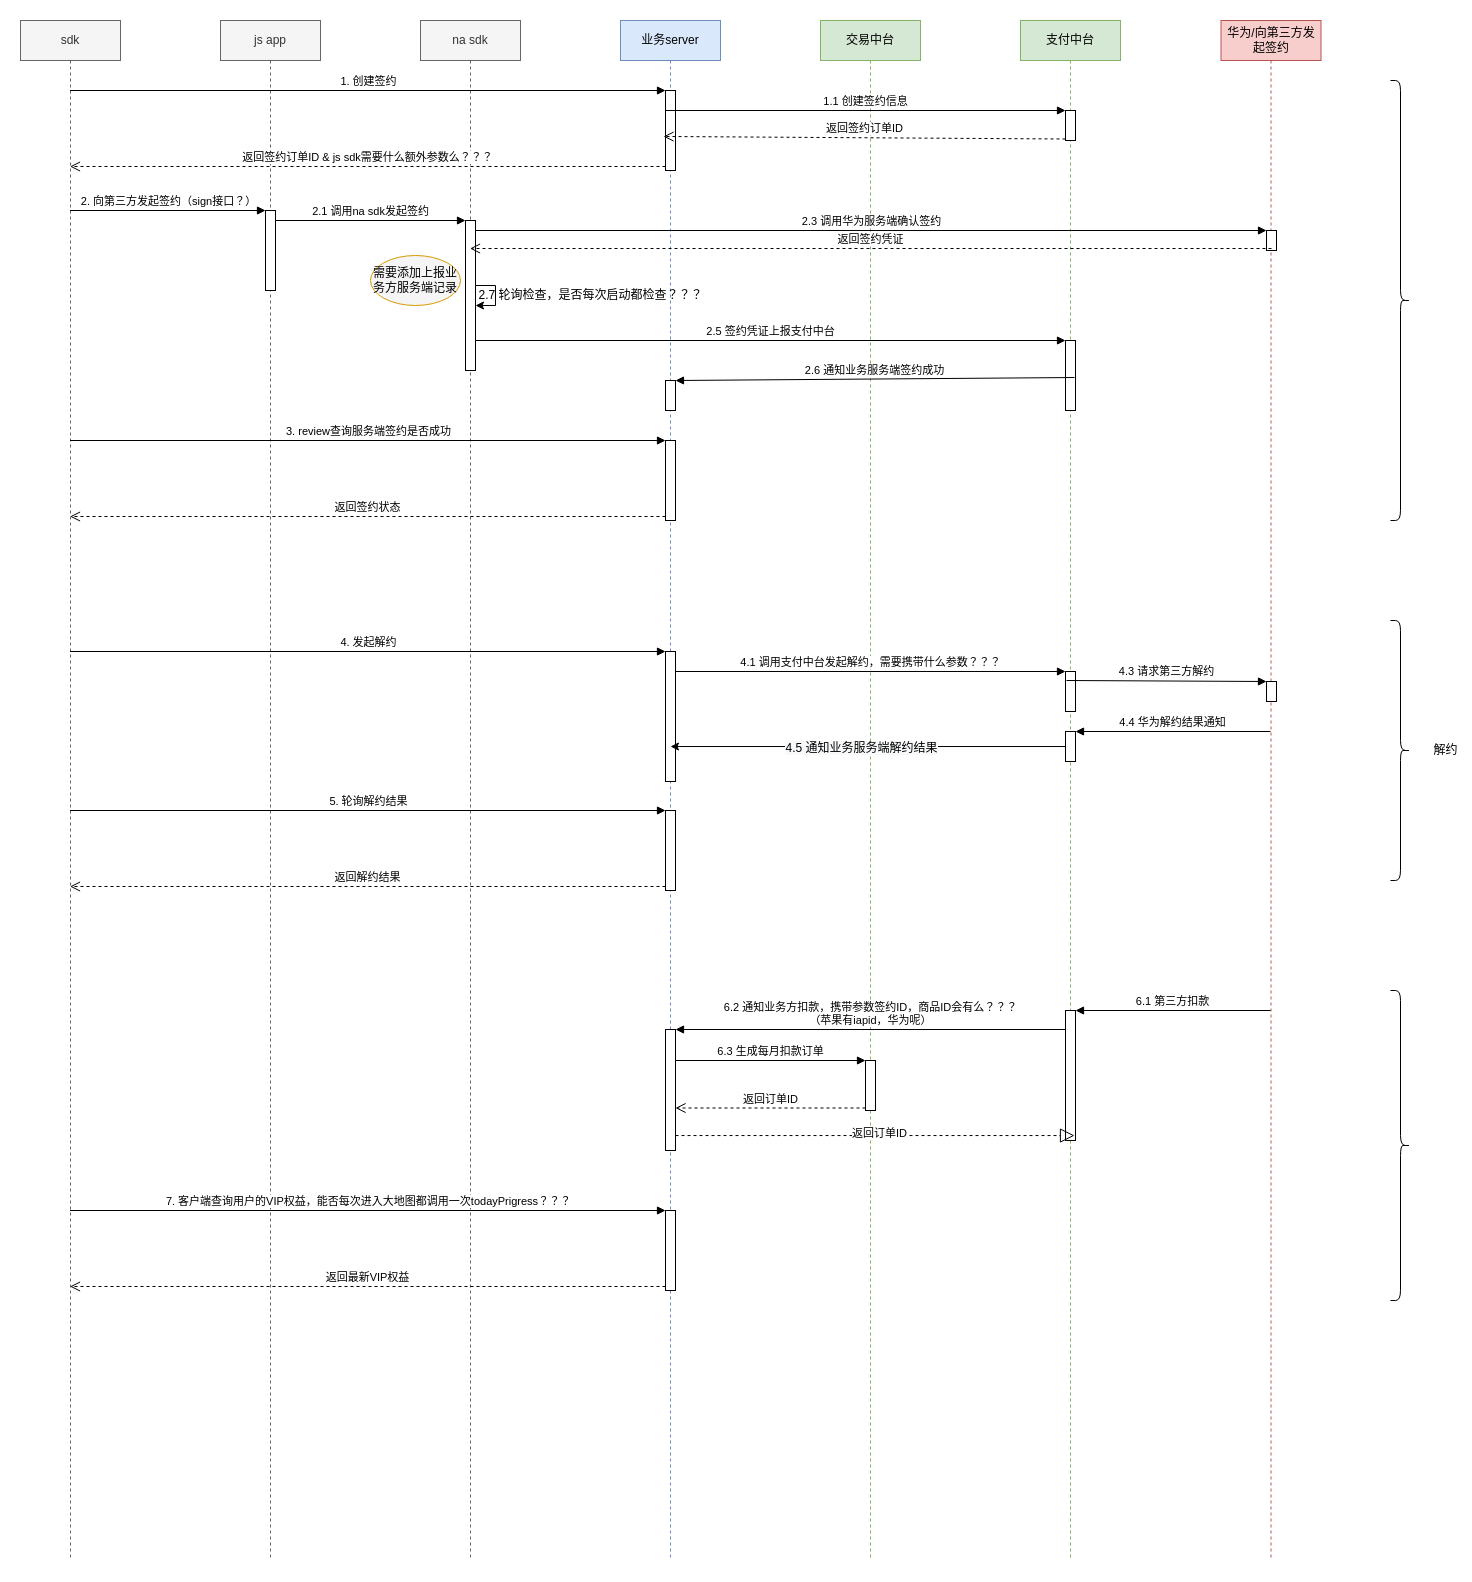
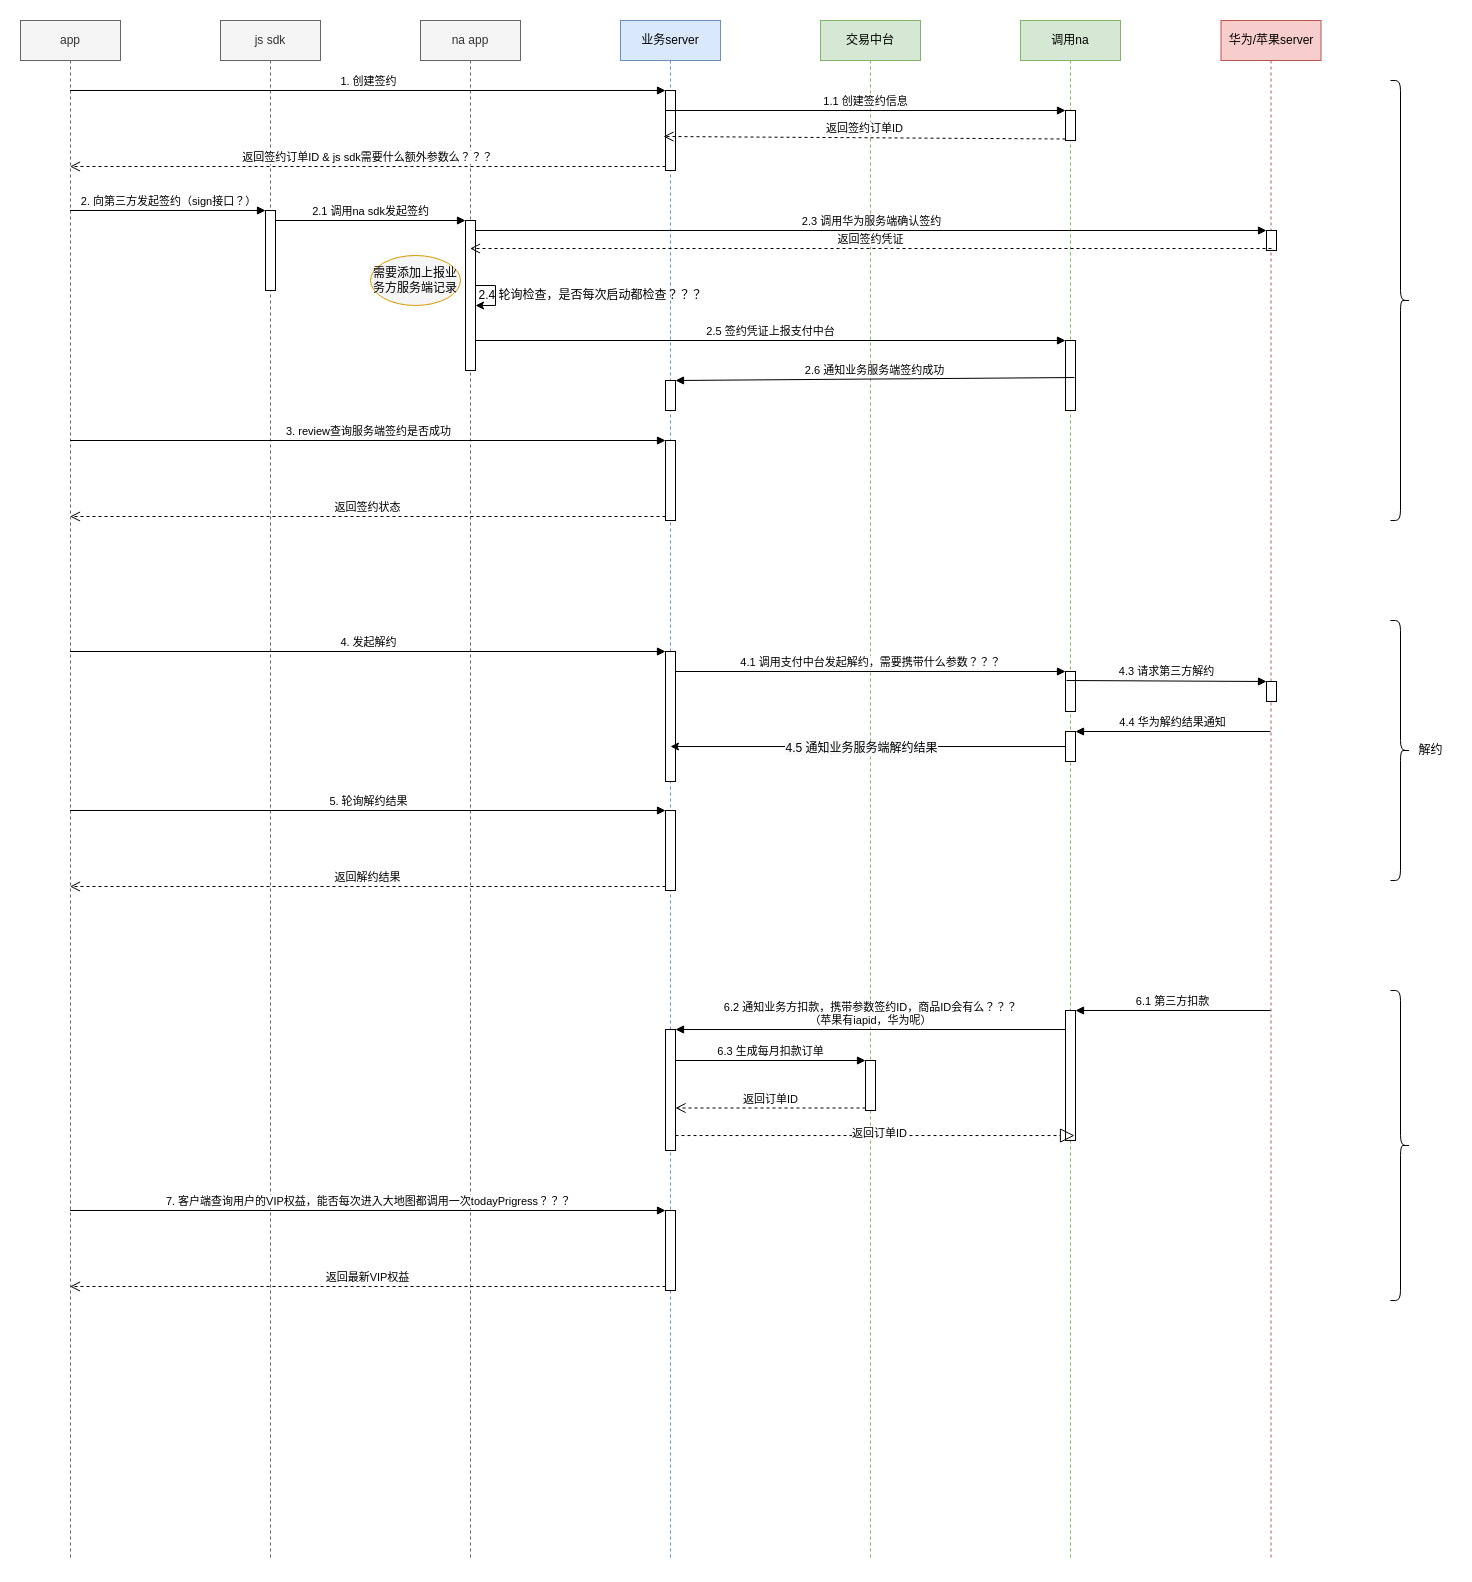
(71, 41) -> (71, 41)
(271, 41) -> (271, 41)
(471, 41) -> (471, 41)
(1071, 41) -> (1071, 41)
(1272, 41) -> (1272, 41)
(591, 296) -> (591, 296)
(1446, 751) -> (1431, 751)
